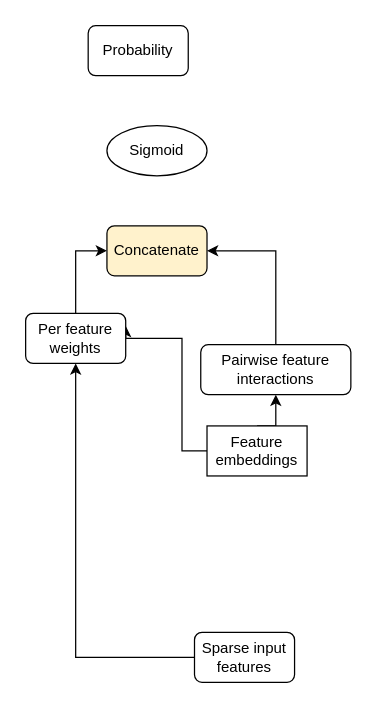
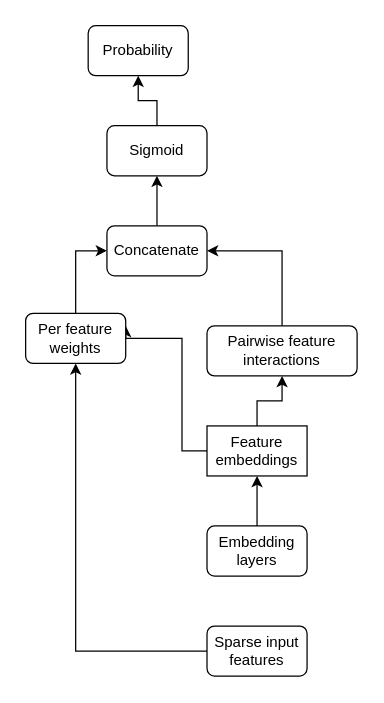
none -> (152, 101)
(157, 151) -> (157, 151)
none -> (157, 205)
(157, 251) -> (157, 251)
(276, 369) -> (282, 351)
none -> (257, 505)
none -> (257, 551)
(244, 657) -> (257, 651)
